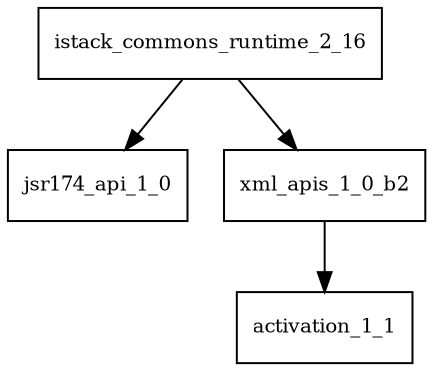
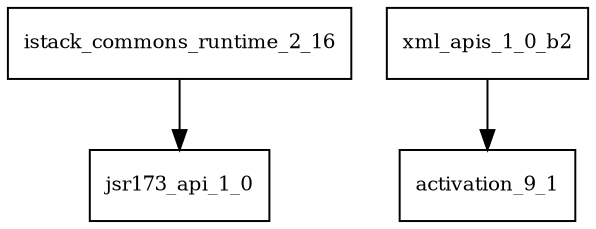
(261, 107) -> none
(98, 186) -> (180, 186)
(325, 328) -> (487, 186)
